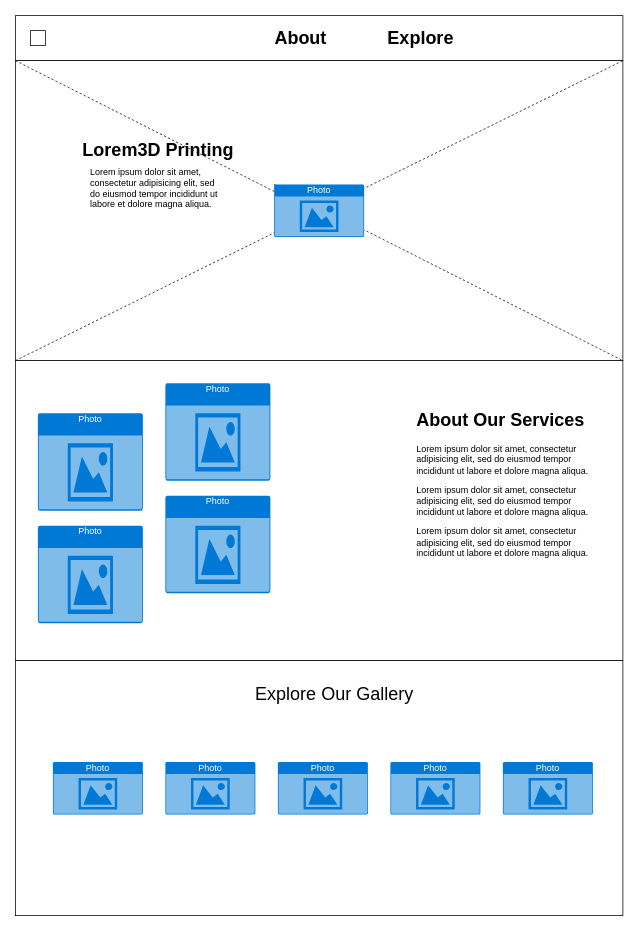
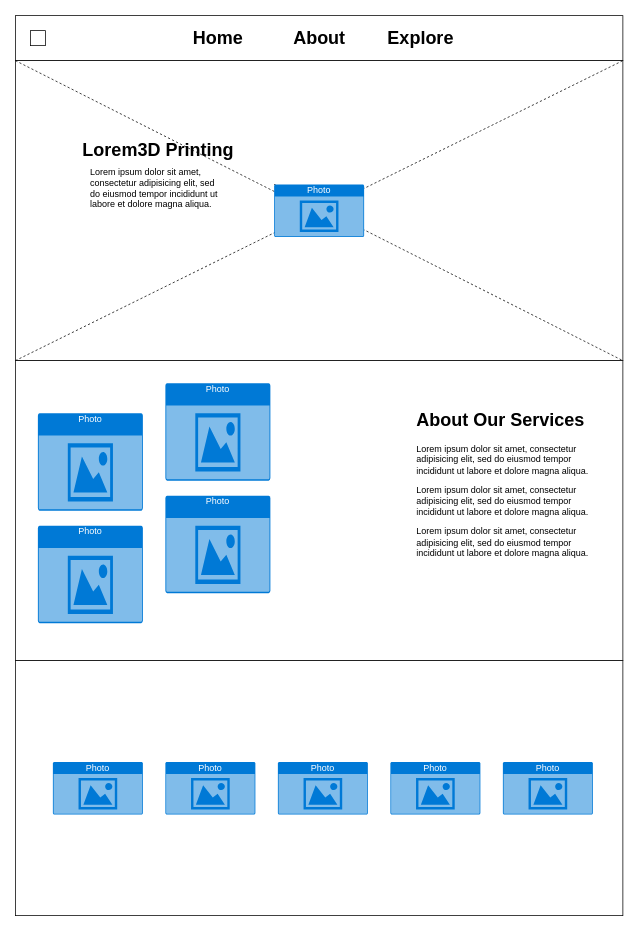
none -> (218, 38)
(300, 38) -> (319, 38)
(335, 694) -> none
